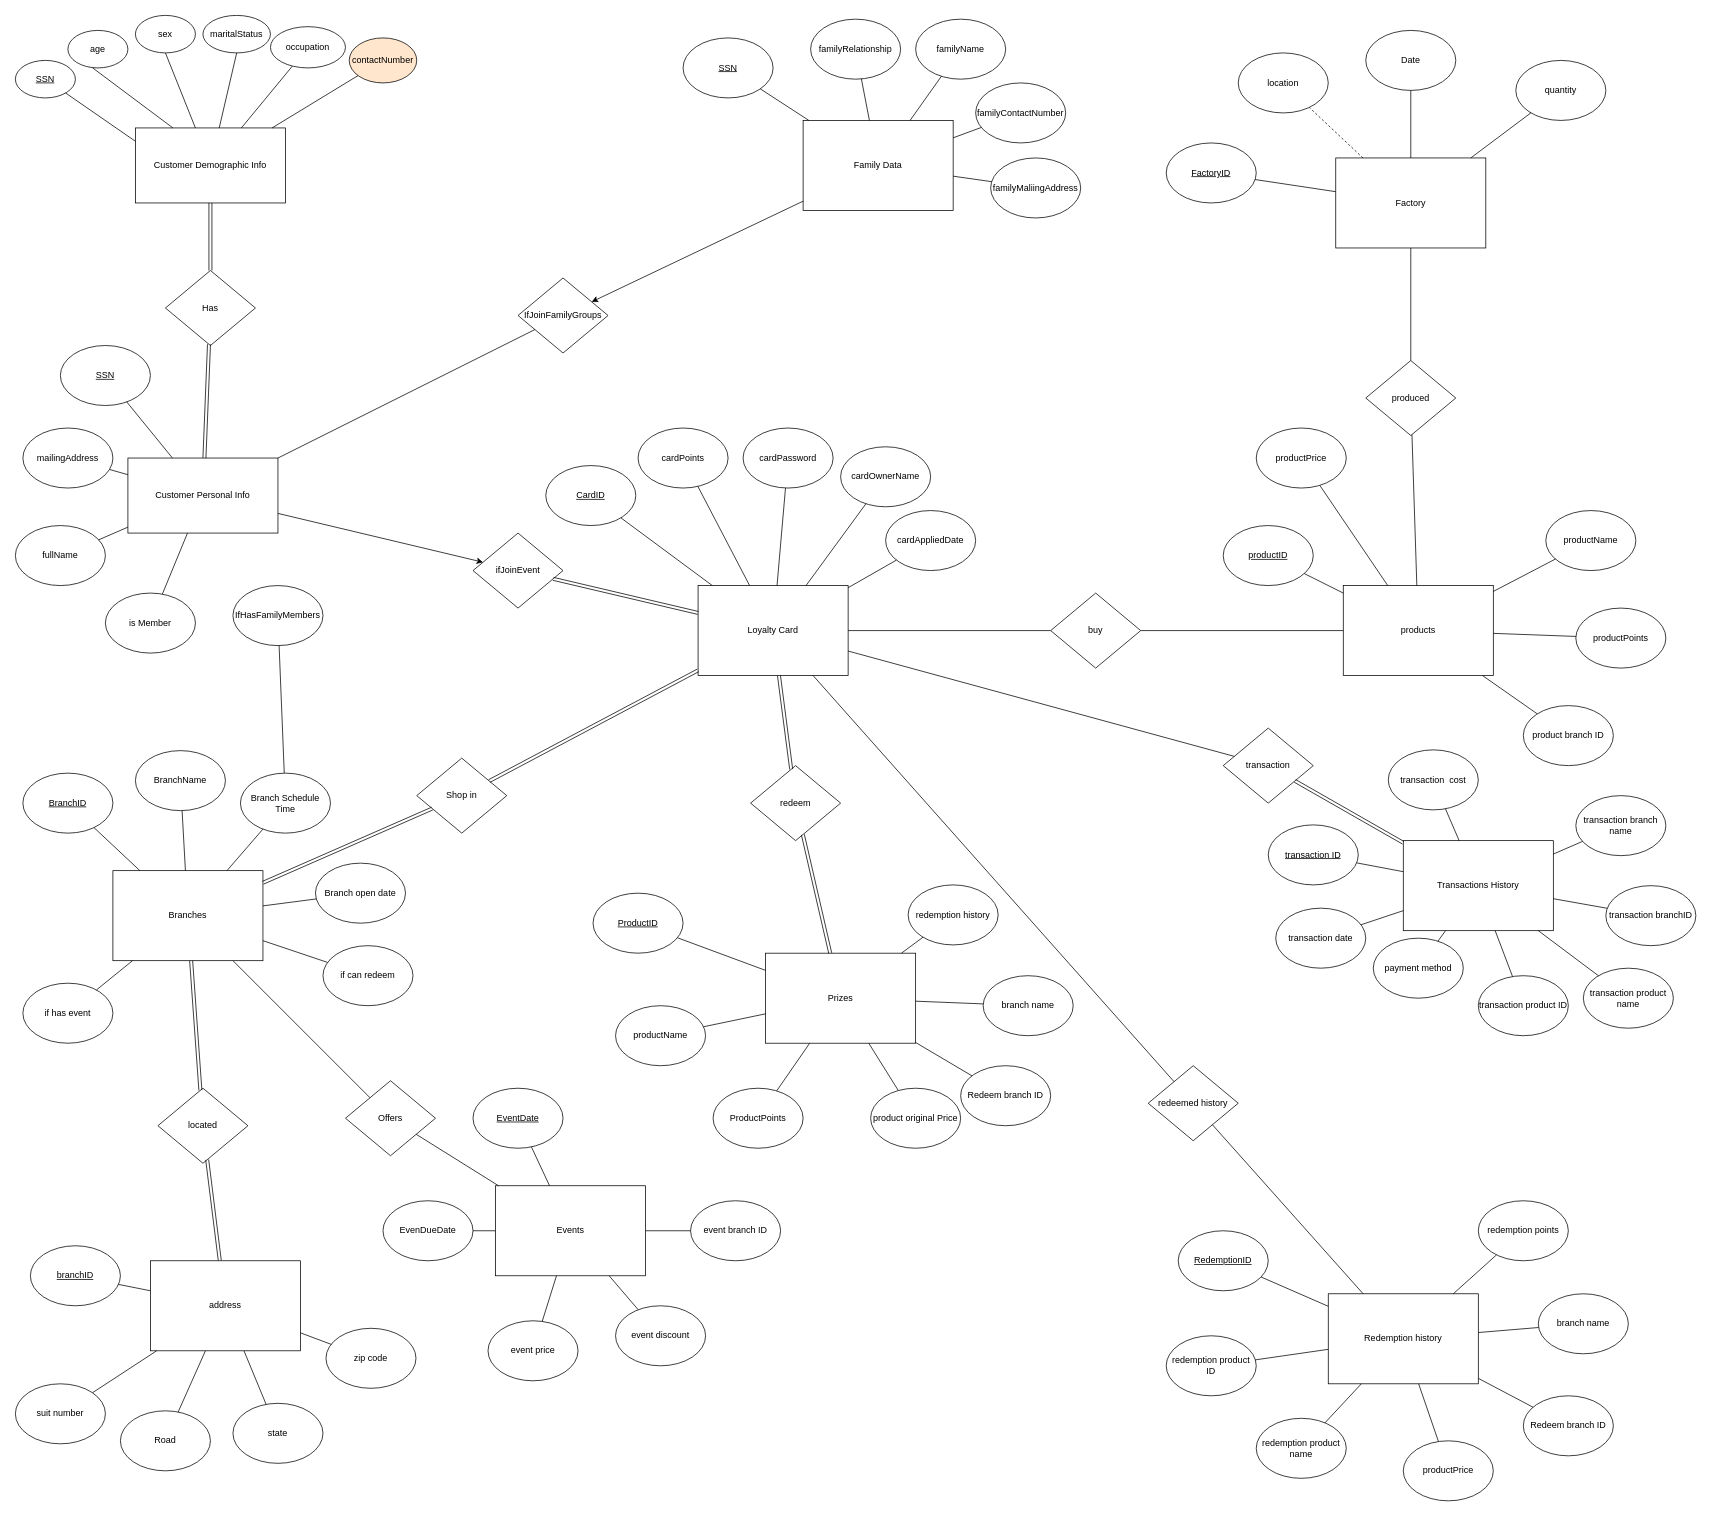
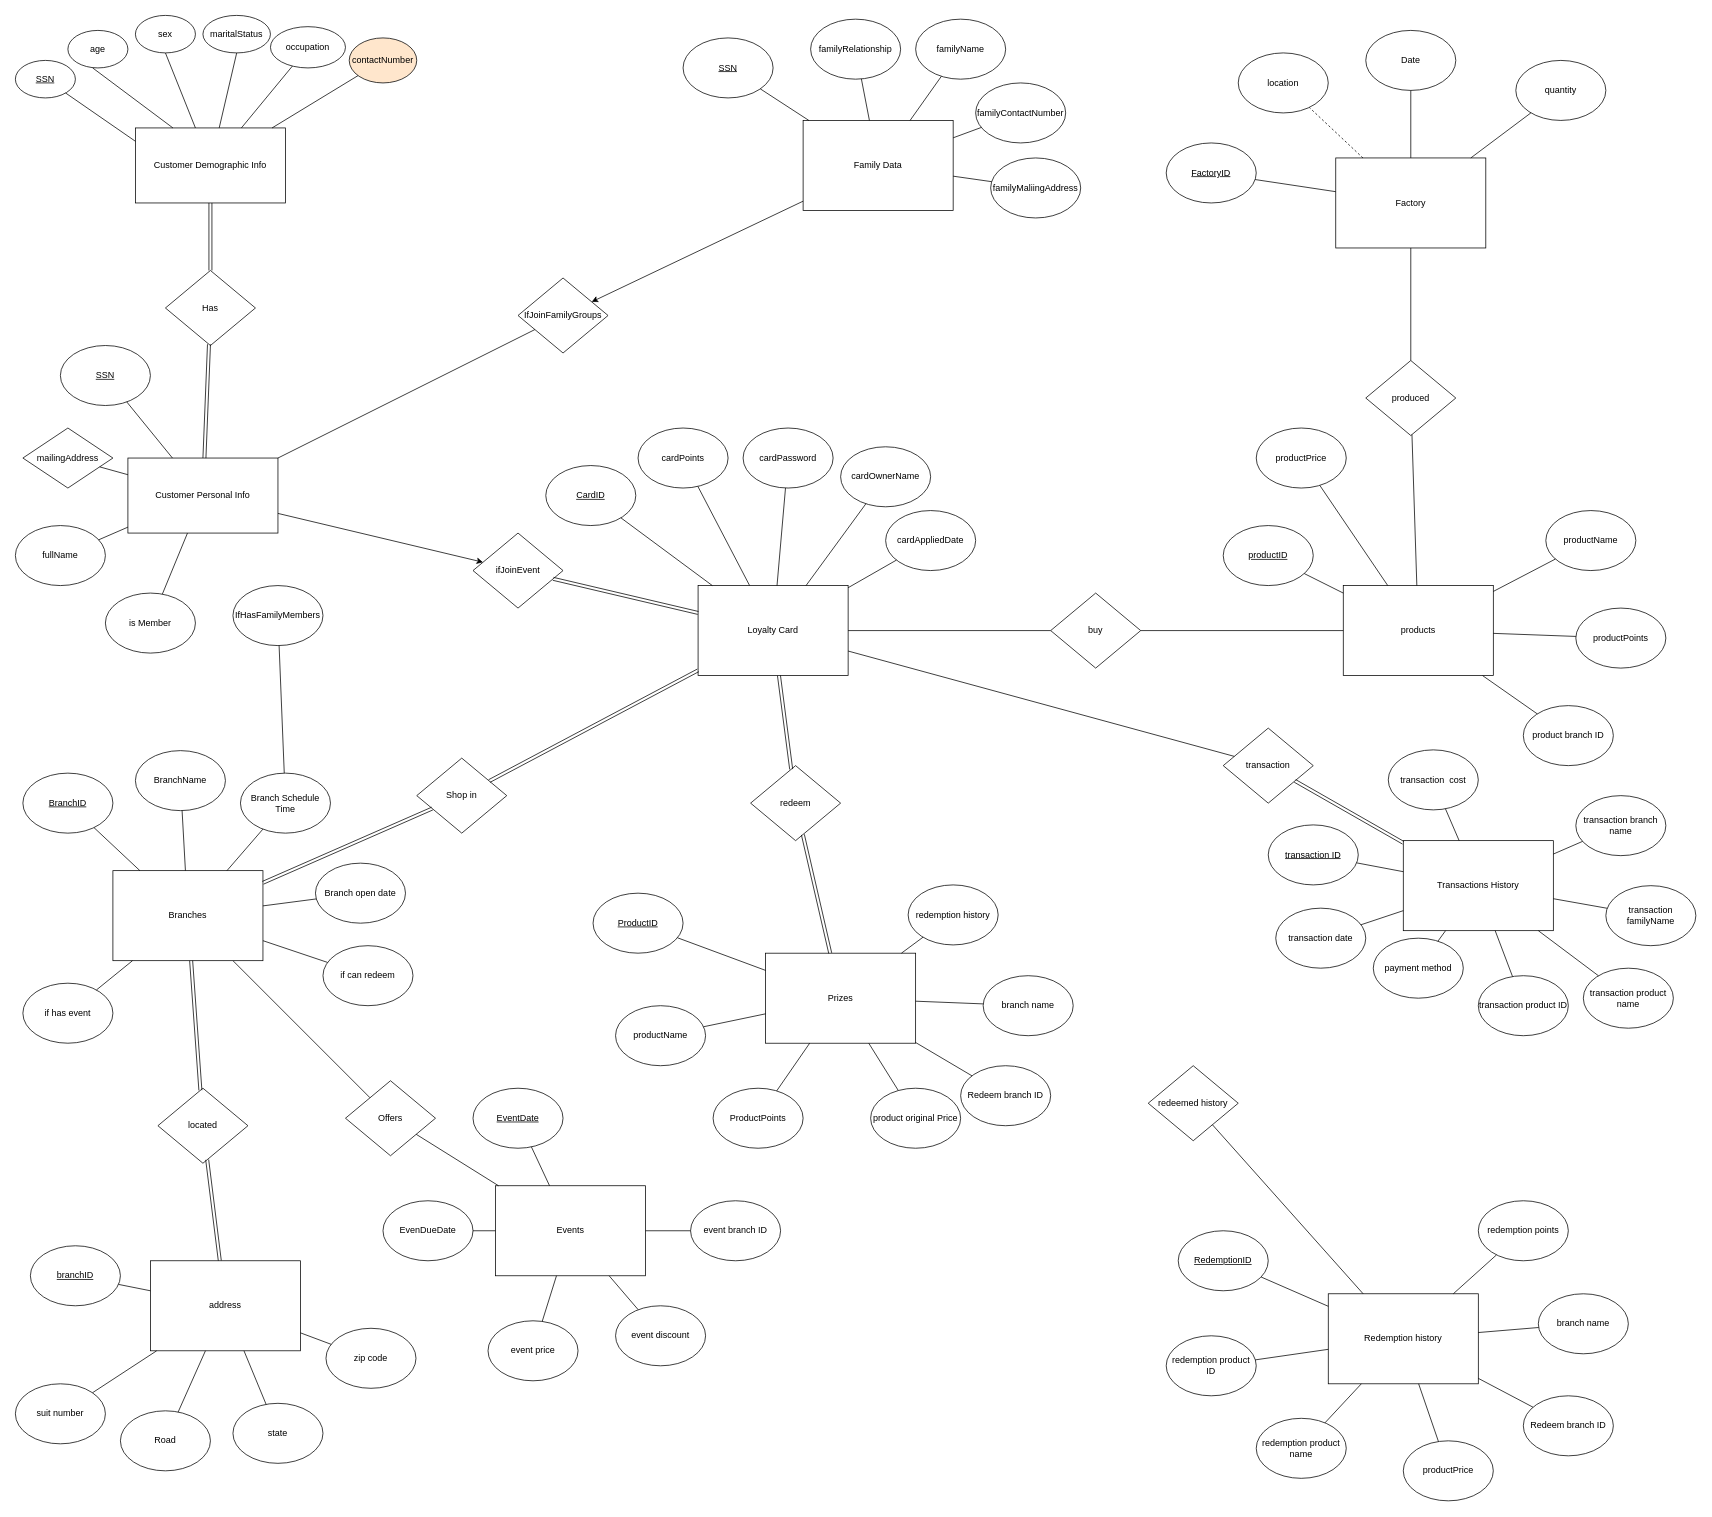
(68, 458) -> (68, 458)
(994, 879) -> none
(1650, 915) -> (1650, 915)
